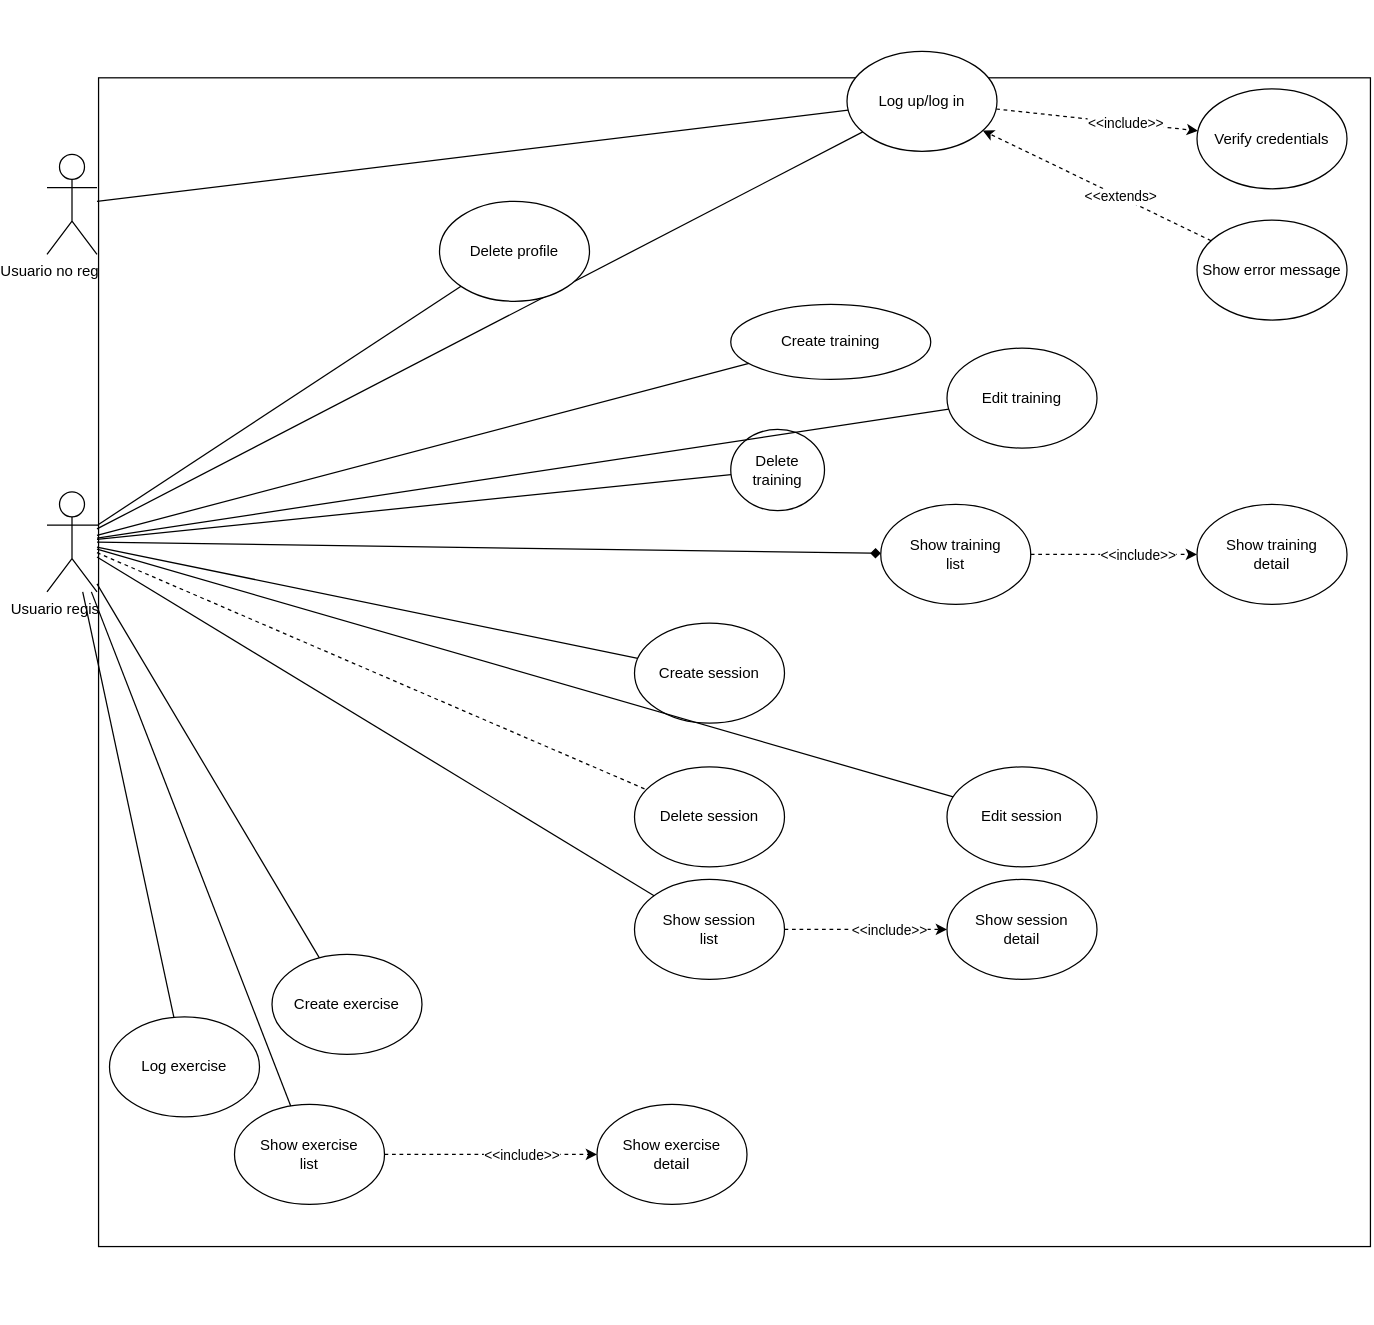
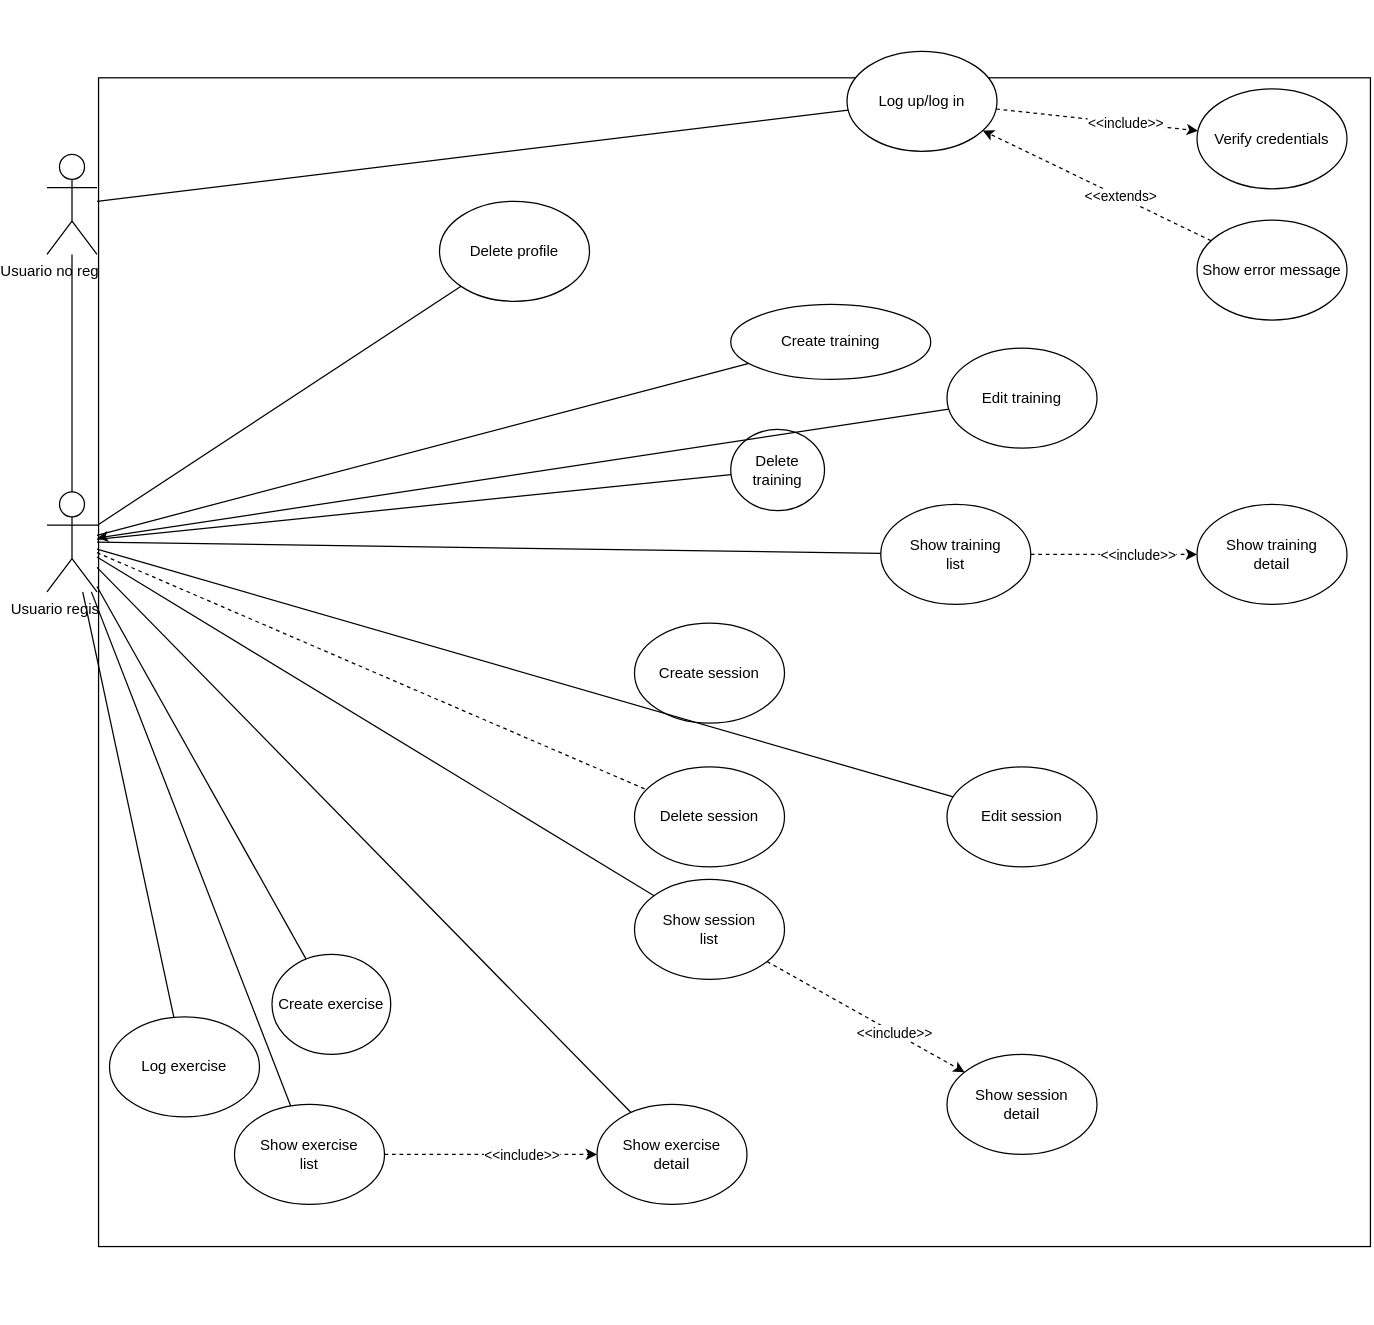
(319, 414) -> (364, 840)
(103, 537) -> (105, 537)
(870, 553) -> (875, 553)
(367, 603) -> (72, 374)
(1022, 929) -> (1022, 1104)
(347, 1004) -> (331, 1004)
